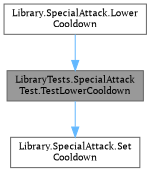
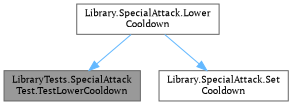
(75, 114) -> (182, 49)
